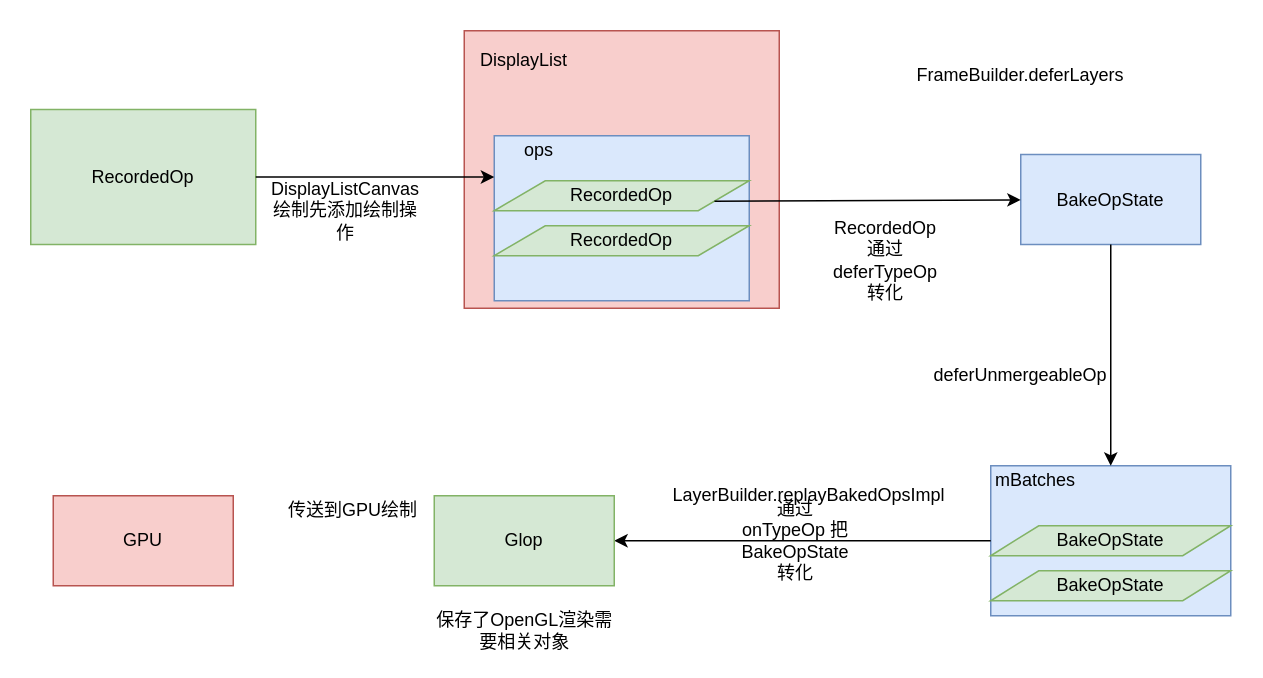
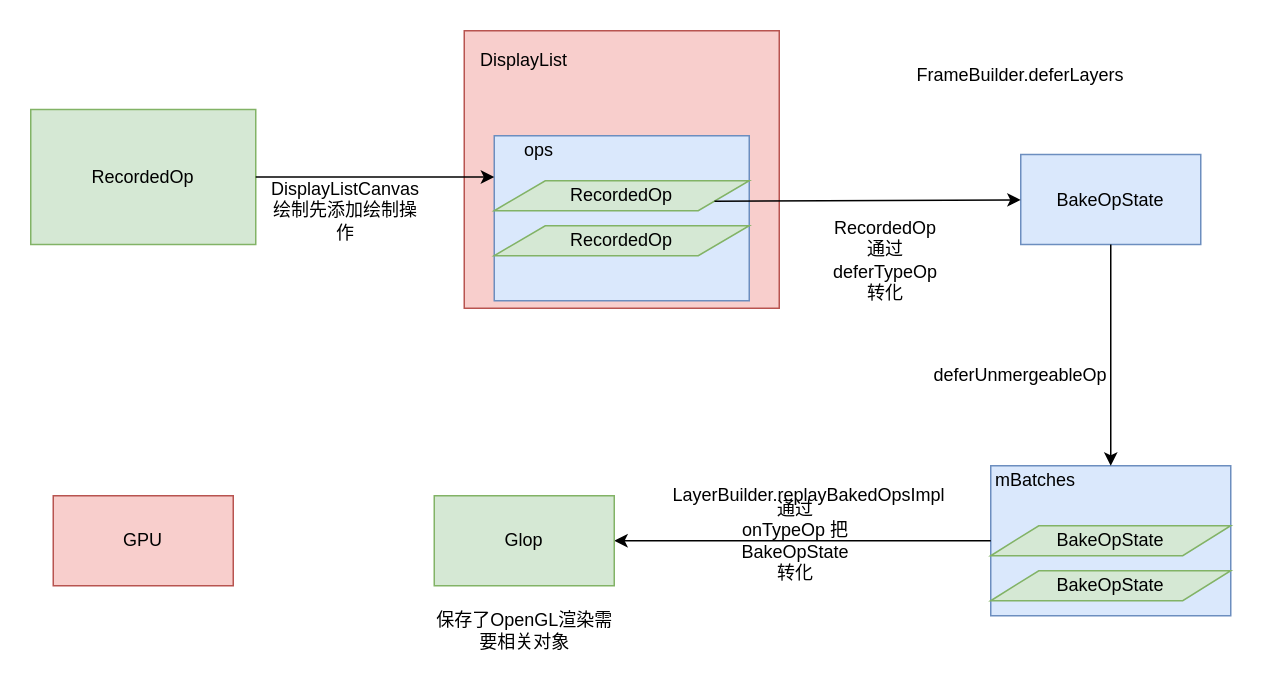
(353, 511) -> none
